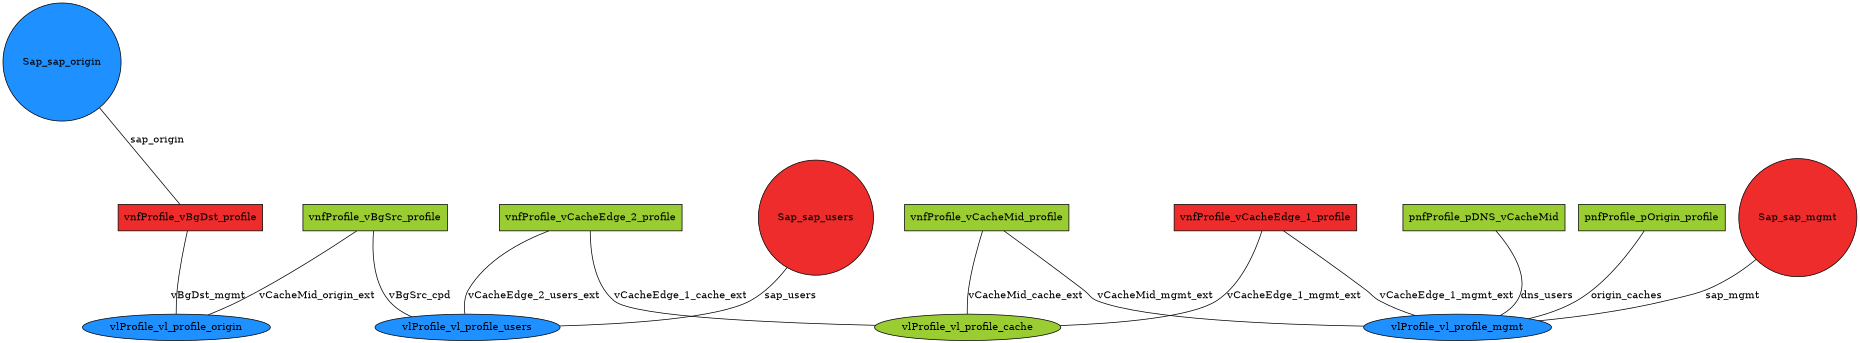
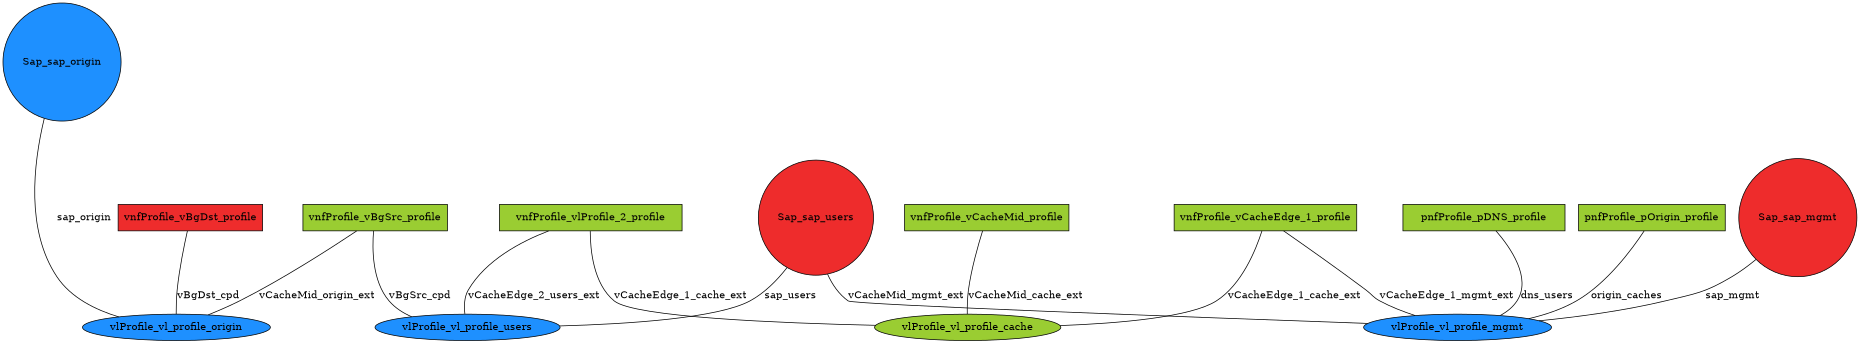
(140, 156) -> (40, 237)
(591, 218) -> (591, 218)
(1265, 218) -> (1265, 218)
(1484, 218) -> (1484, 218)
(208, 295) -> (208, 295)
(1294, 295) -> (1294, 295)
(1153, 313) -> (1091, 313)
